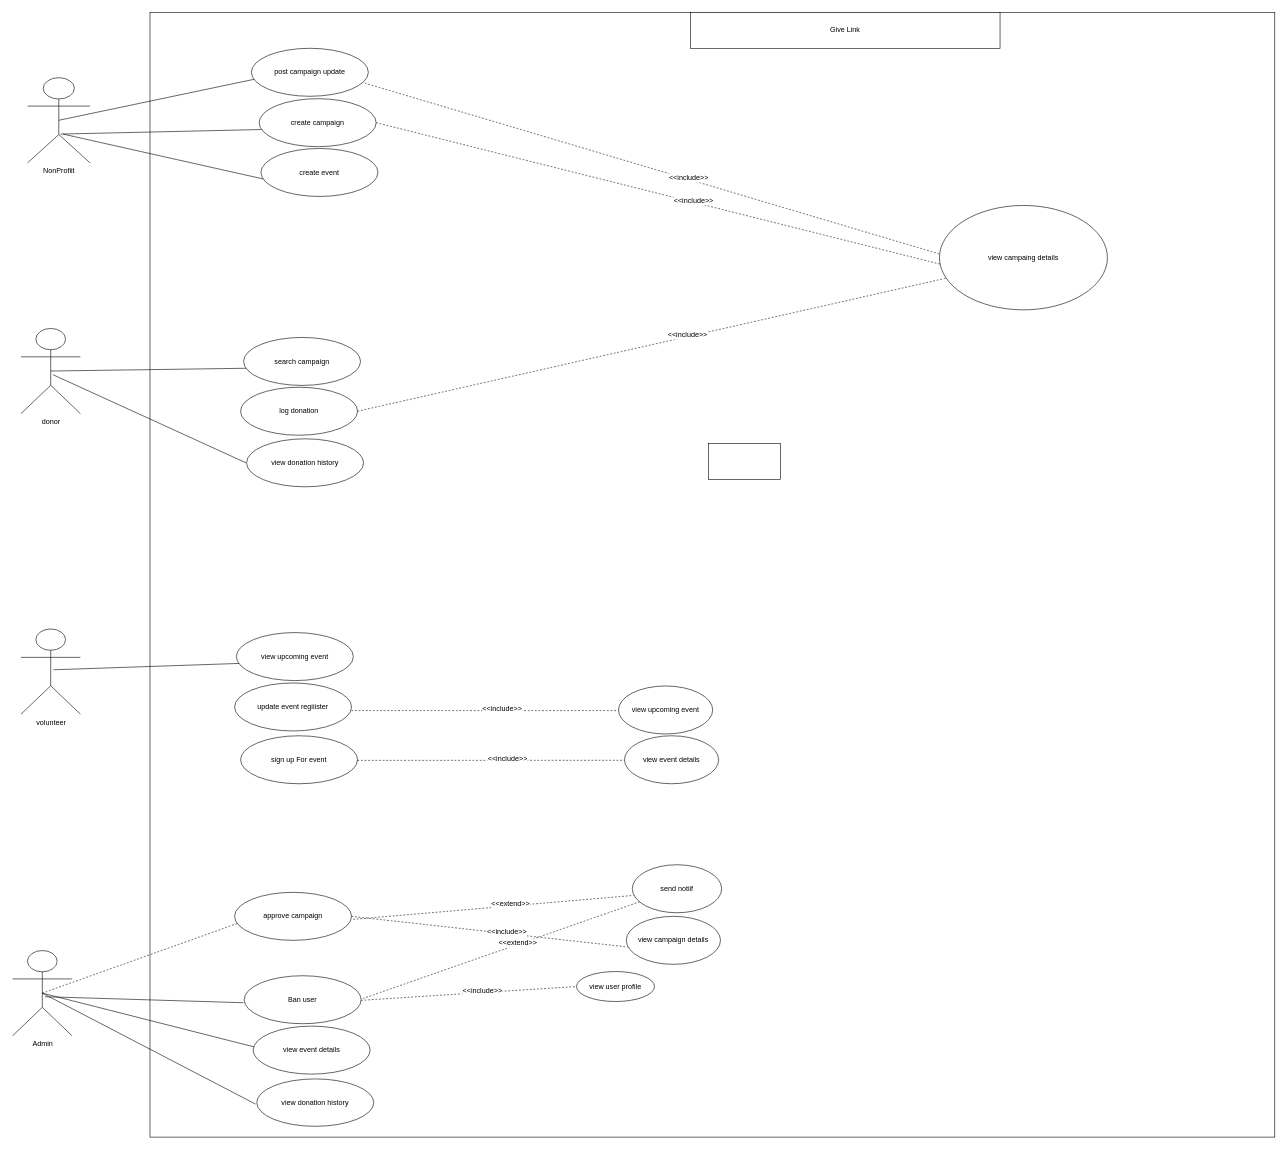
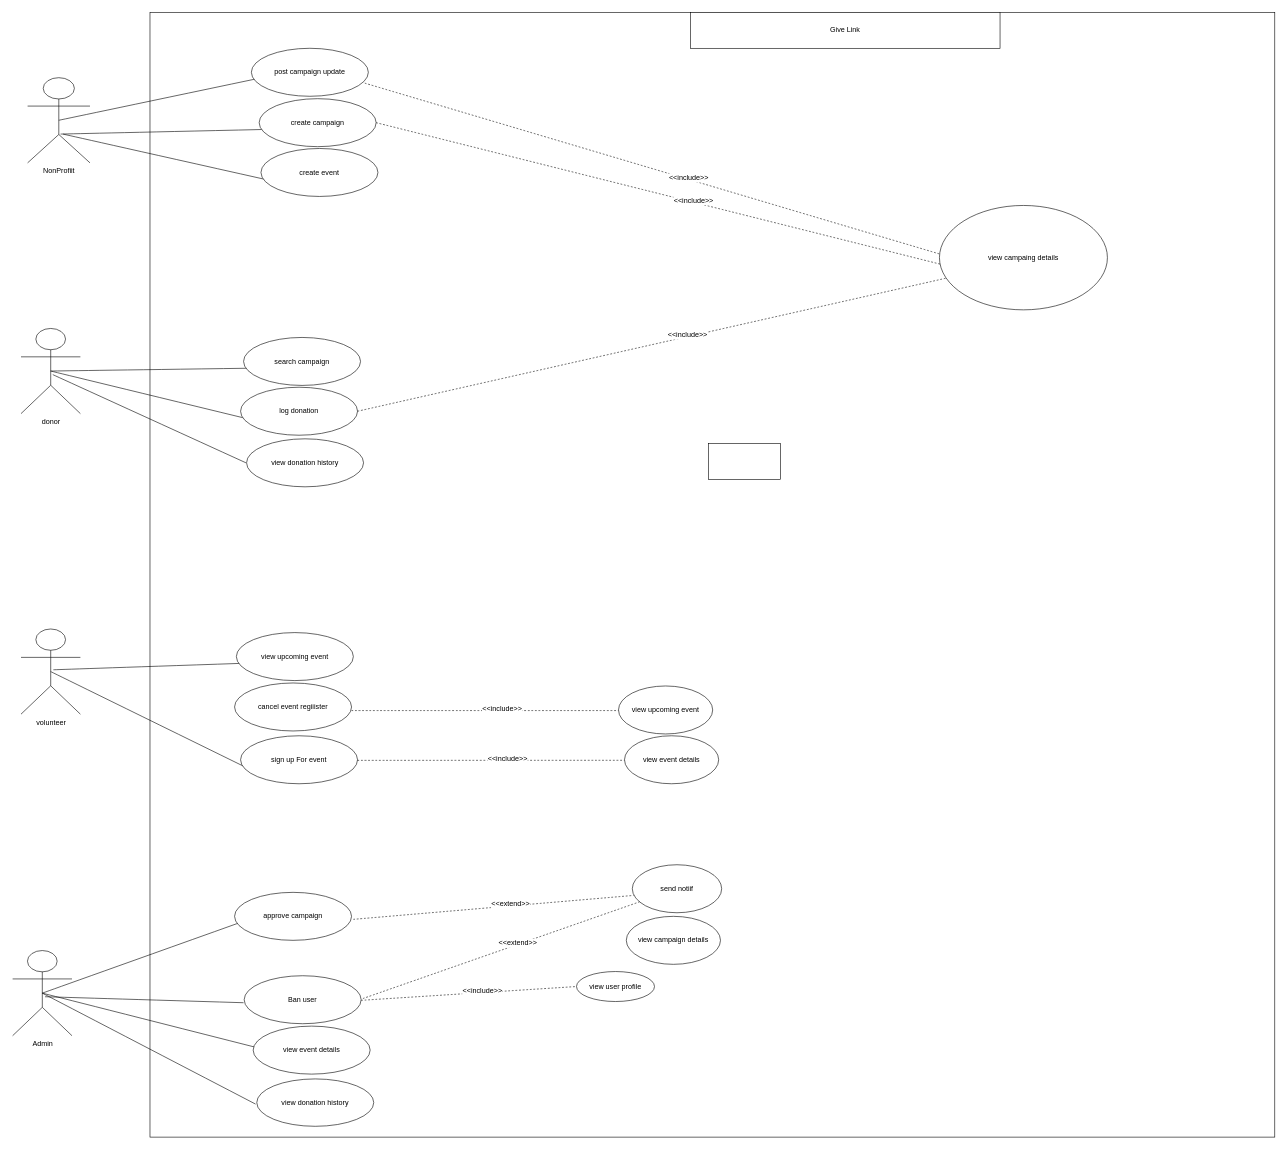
none -> (149, 395)
(293, 707) -> (293, 707)
none -> (148, 720)
(445, 927) -> none
(153, 954) -> (153, 954)
